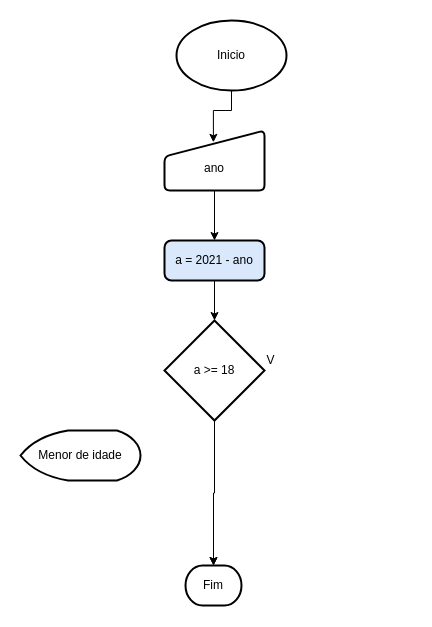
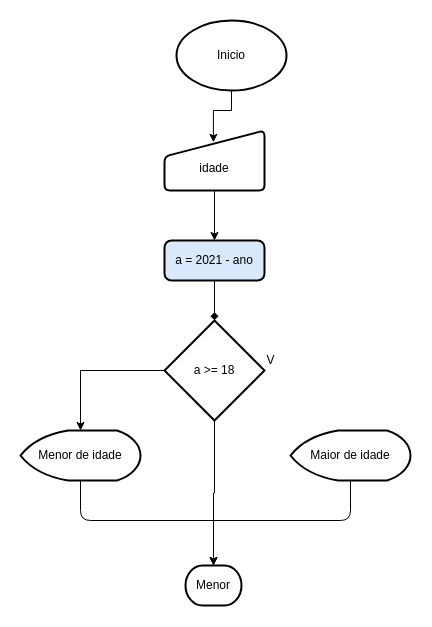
(215, 161) -> (215, 161)
(215, 312) -> (215, 312)
none -> (97, 371)
none -> (351, 456)
none -> (216, 521)
(214, 586) -> (214, 586)
